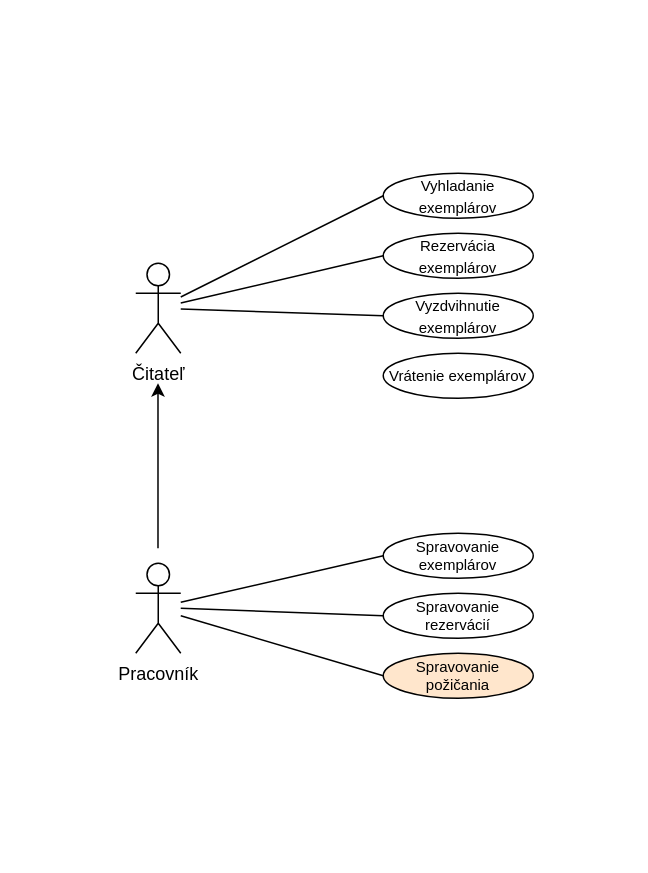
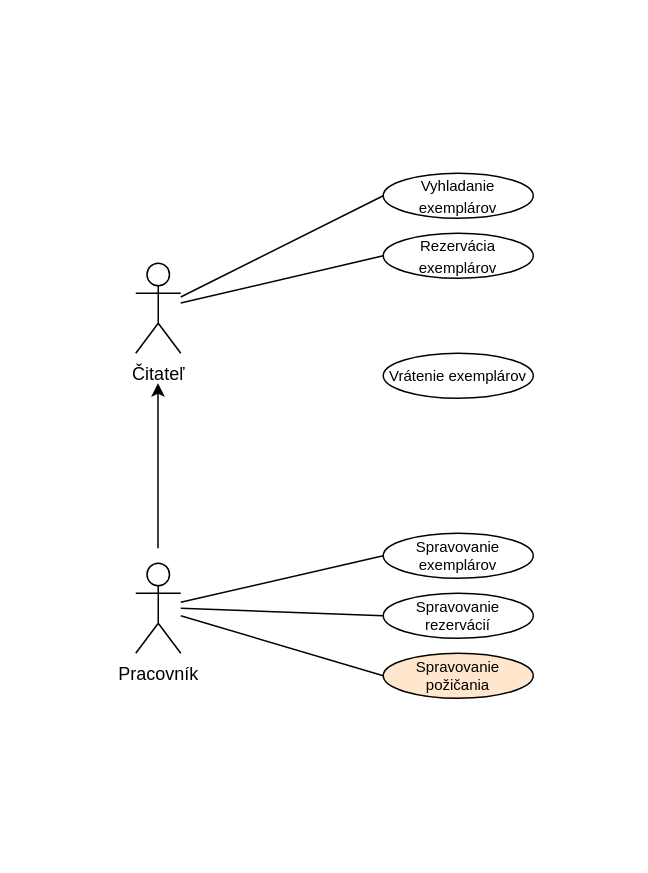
(282, 312) -> none
(458, 316) -> none
